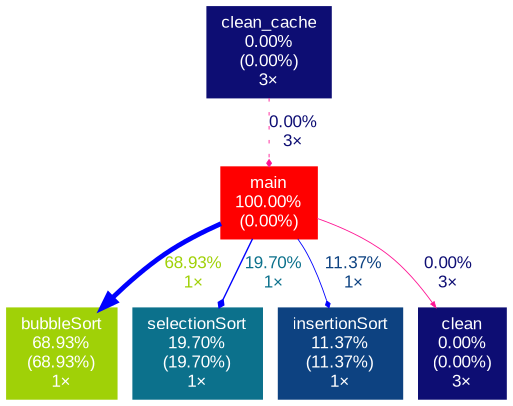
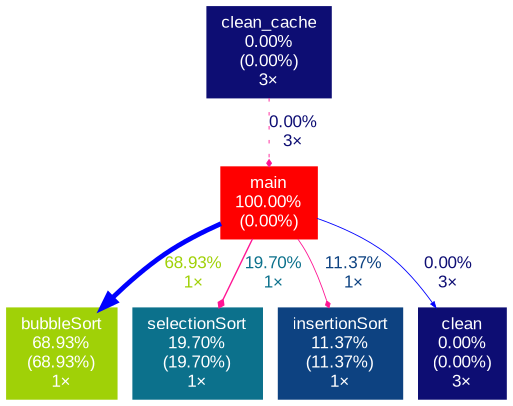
(382, 250) -> (382, 250)
(238, 269) -> (238, 269)
(314, 269) -> (314, 269)
